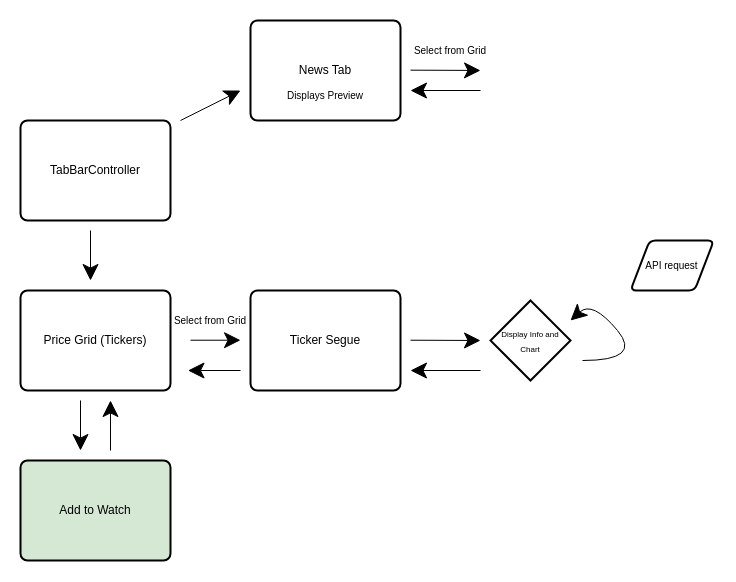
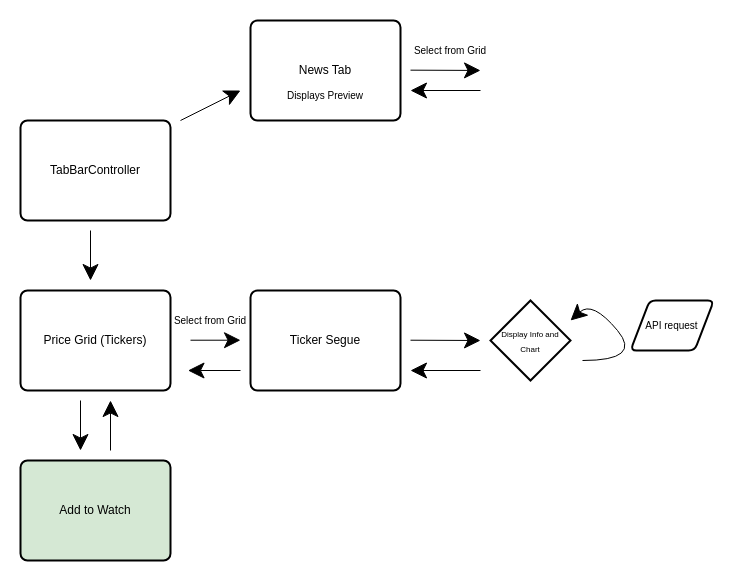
(672, 266) -> (672, 326)
